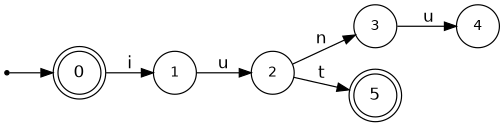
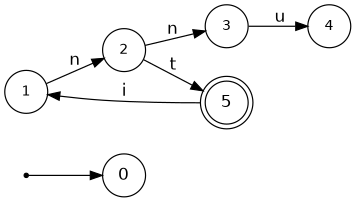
(224, 64) -> (75, 60)
(79, 73) -> (124, 175)
(124, 73) -> (130, 102)
